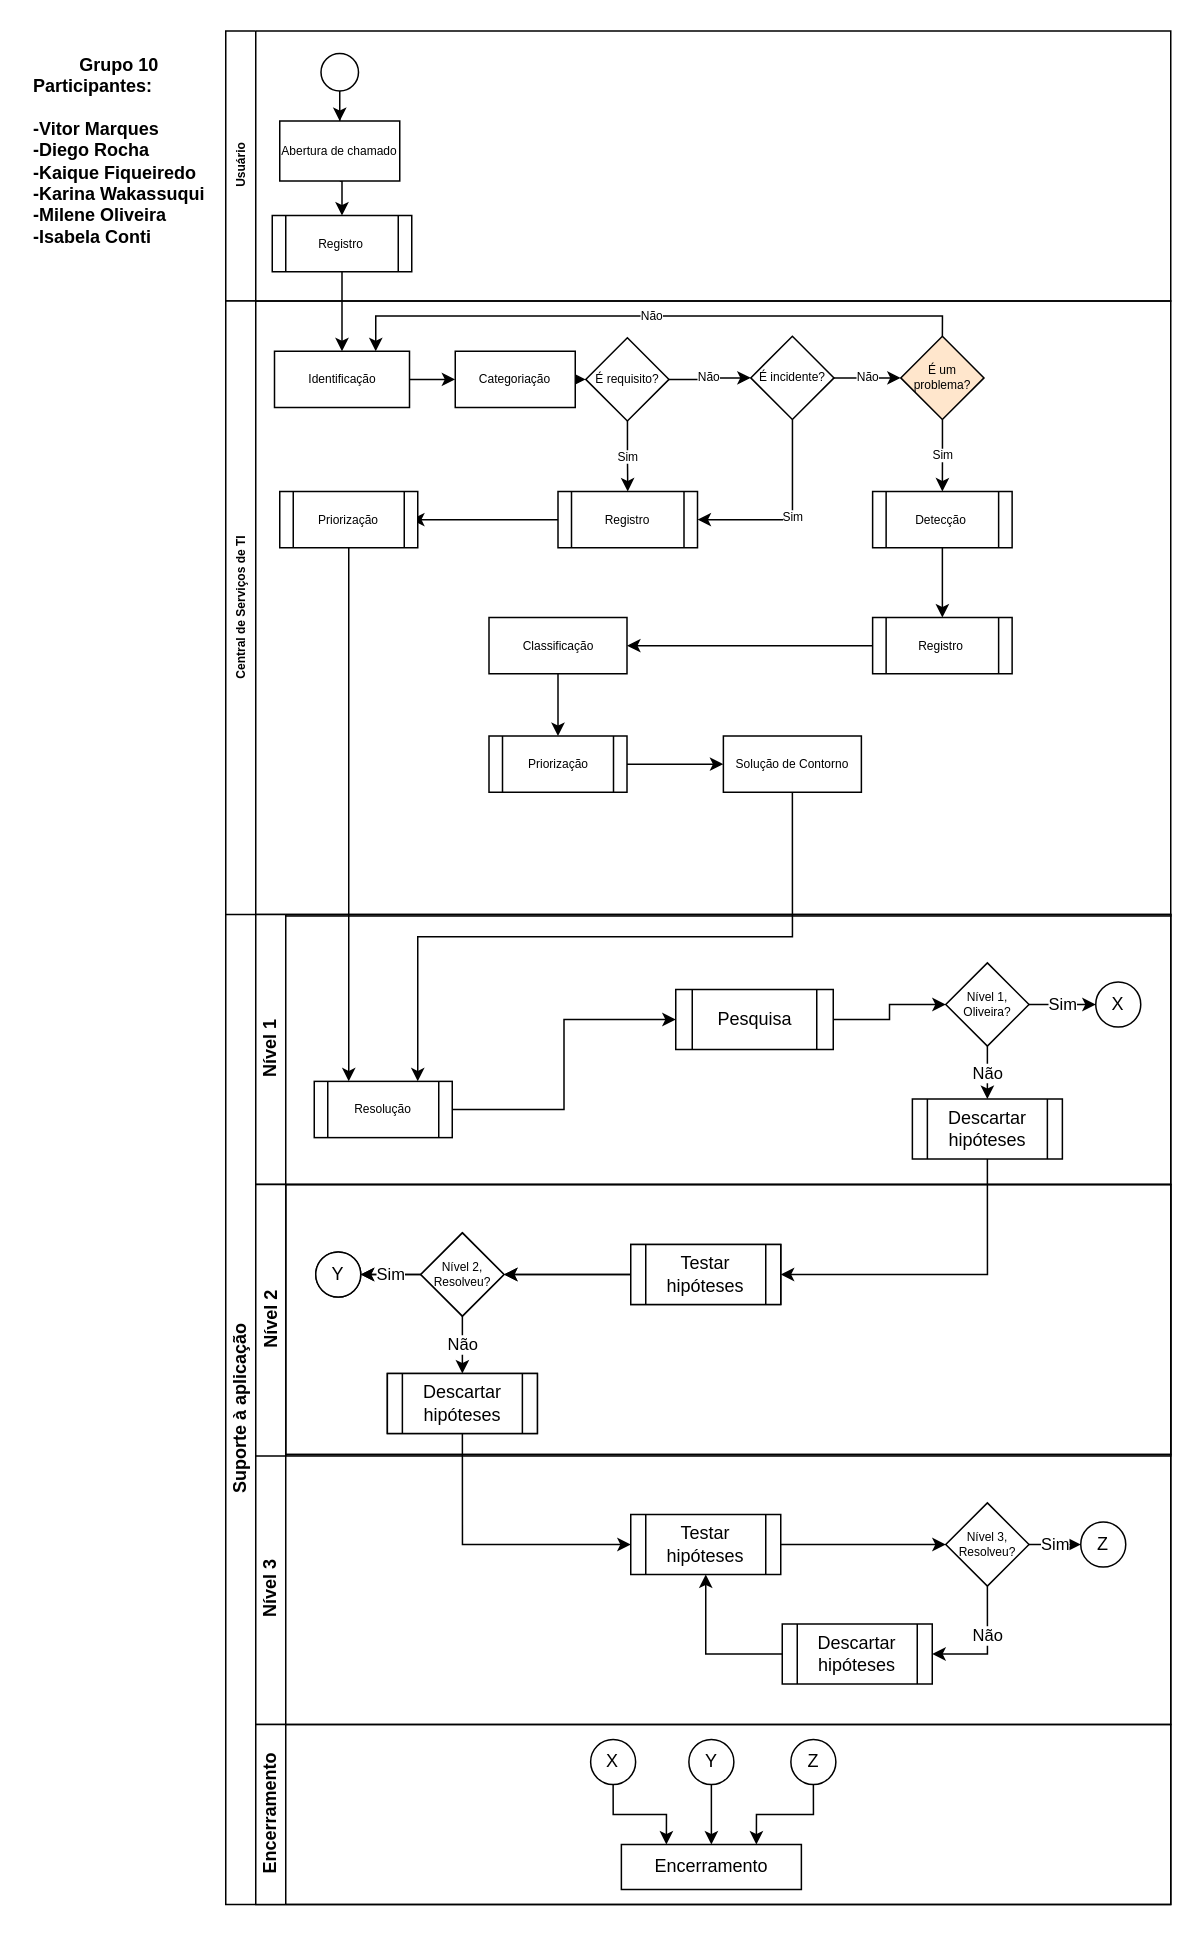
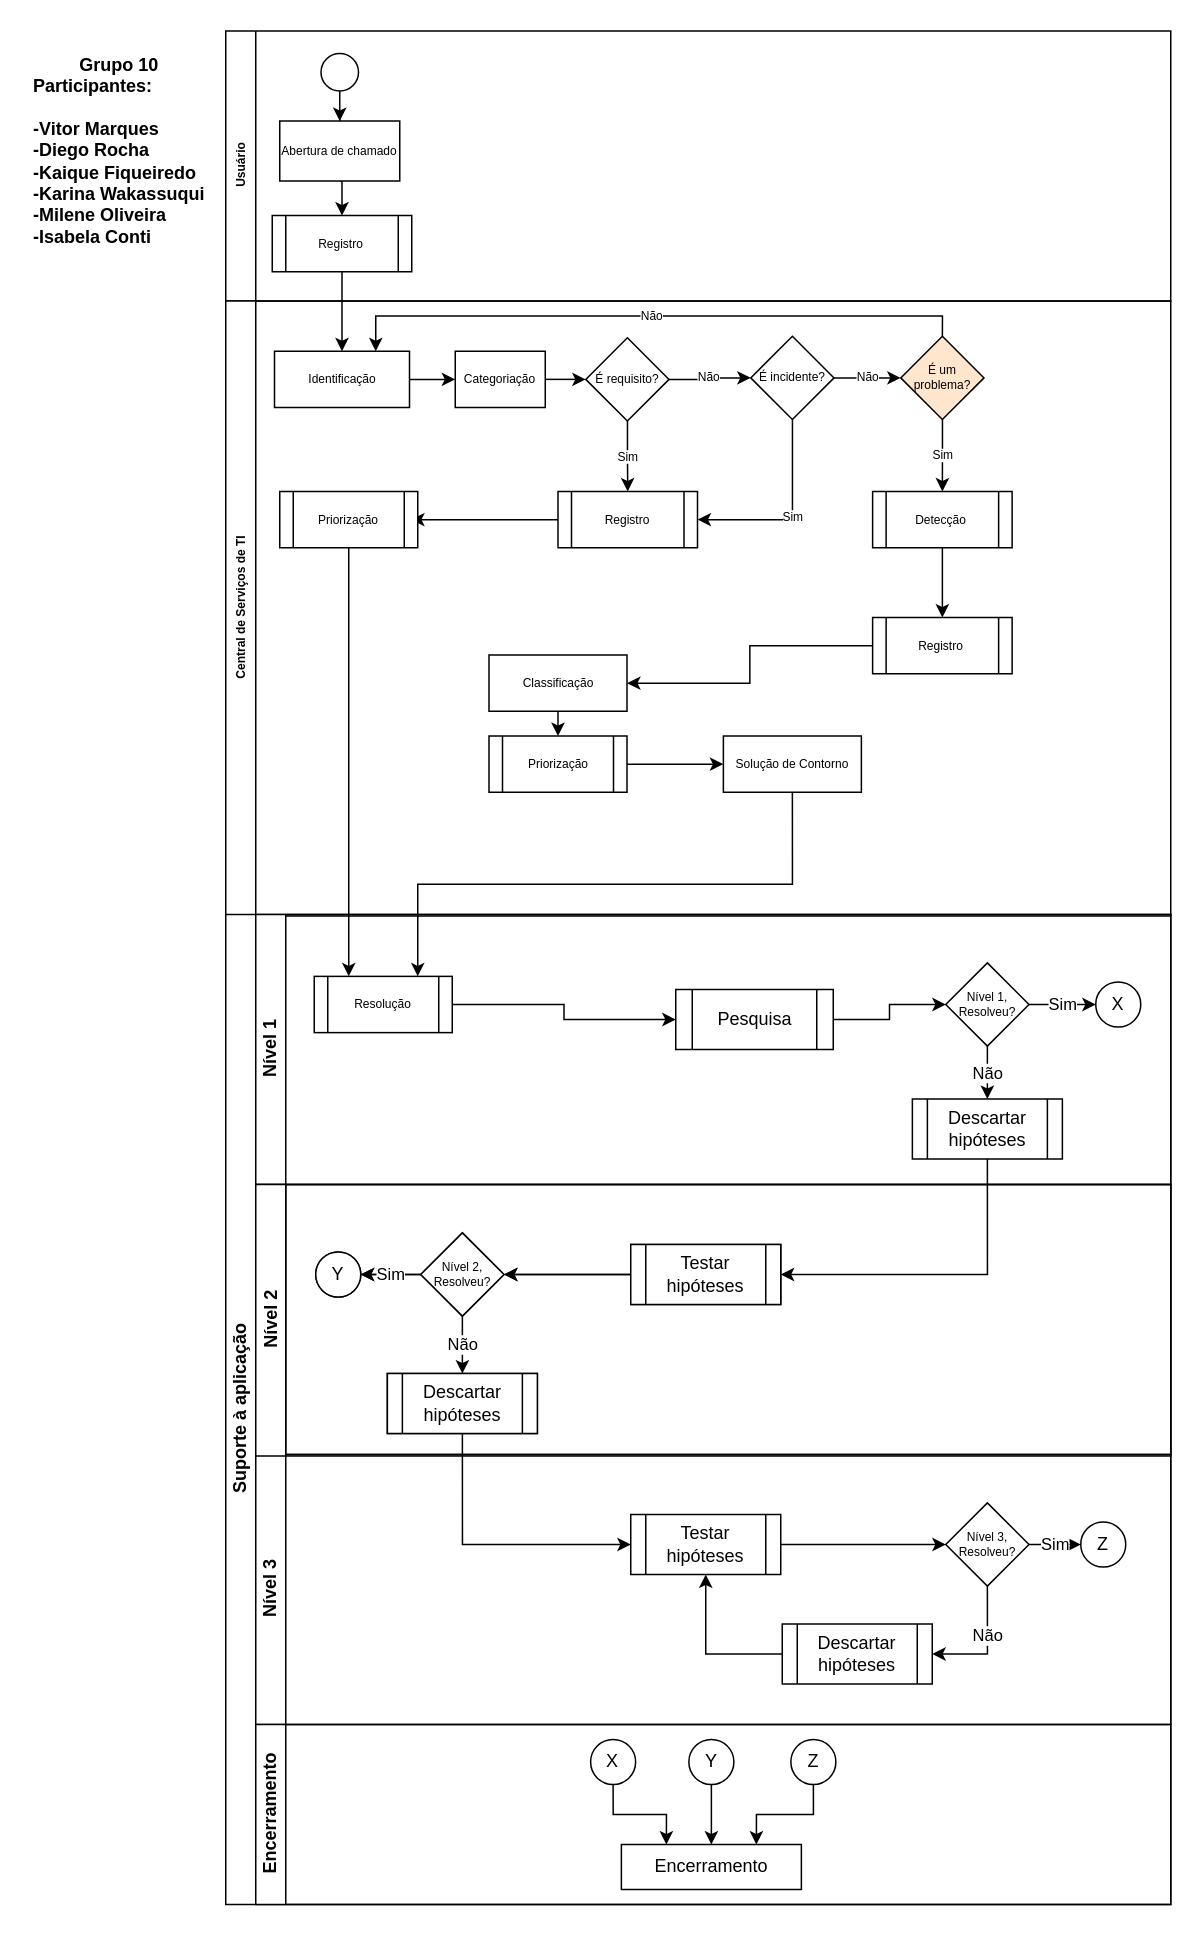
(515, 379) -> (500, 379)
(558, 645) -> (558, 683)
(988, 1004) -> (988, 1004)
(383, 1109) -> (383, 1004)
